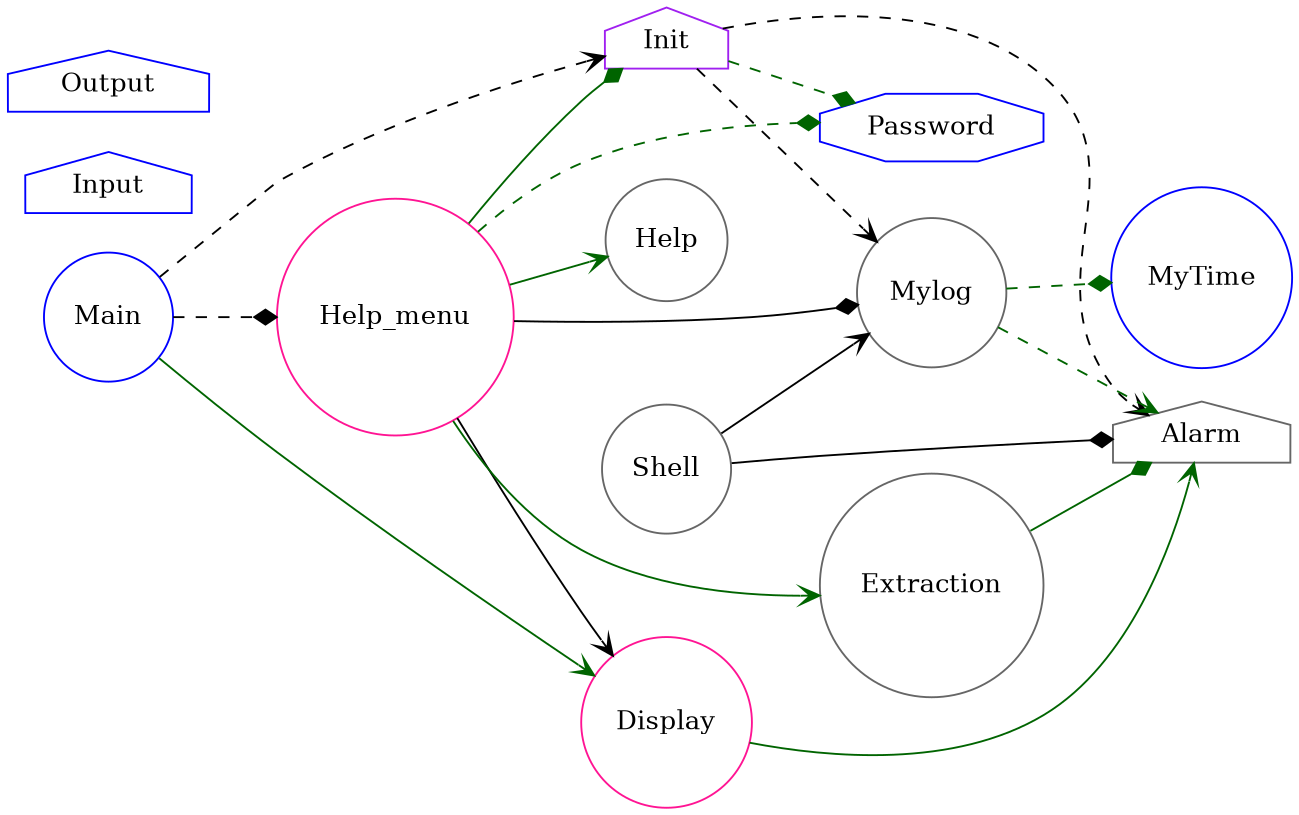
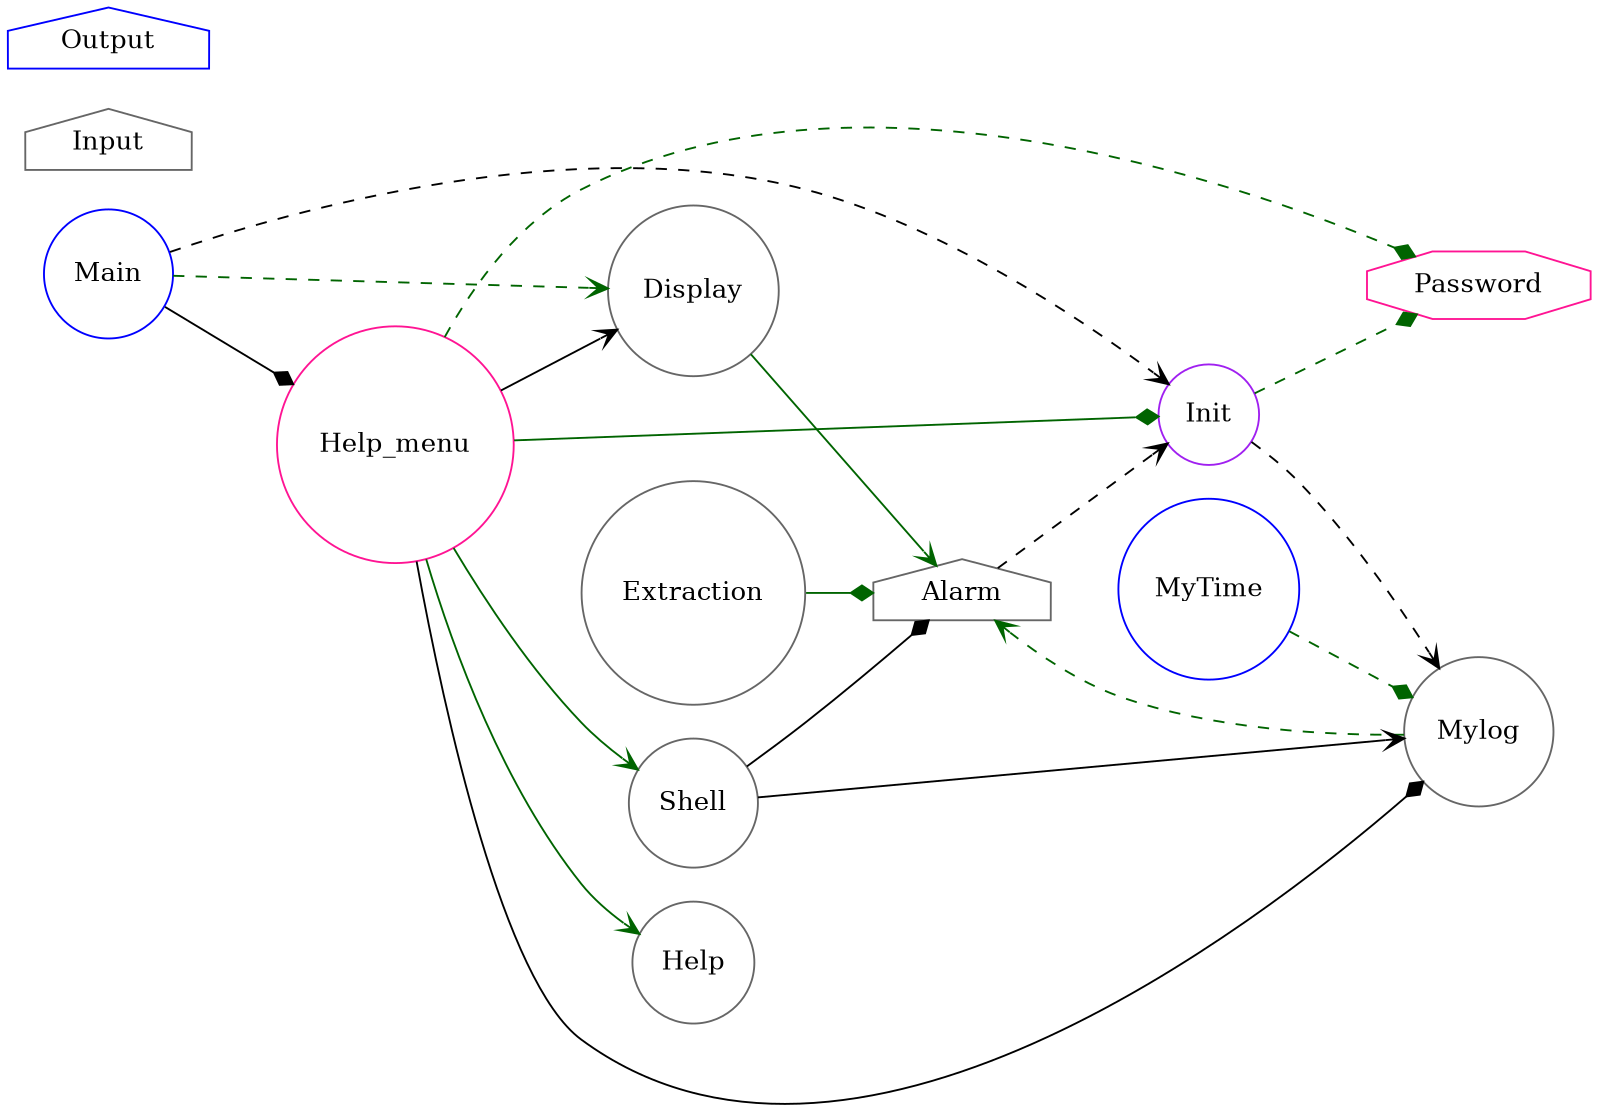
(667, 41) -> (1209, 415)
(1051, 85) -> (1075, 511)
(932, 128) -> (1479, 285)
(109, 186) -> (109, 143)
(1047, 286) -> (1341, 659)
(214, 317) -> (219, 340)
(365, 517) -> (381, 282)
(601, 559) -> (529, 661)
(667, 722) -> (693, 291)
